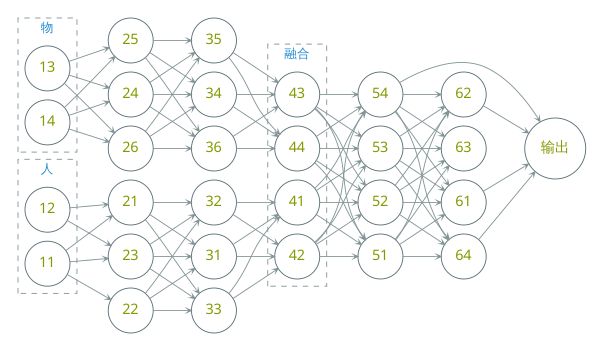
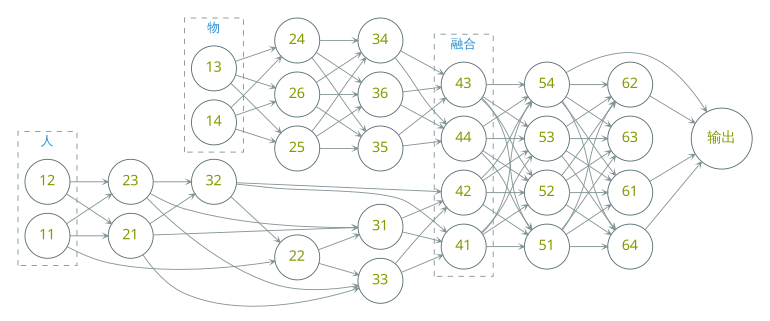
(169, 262) -> (252, 216)
